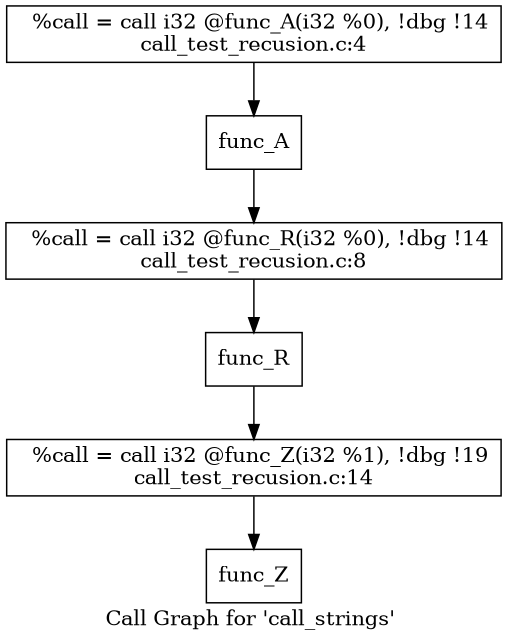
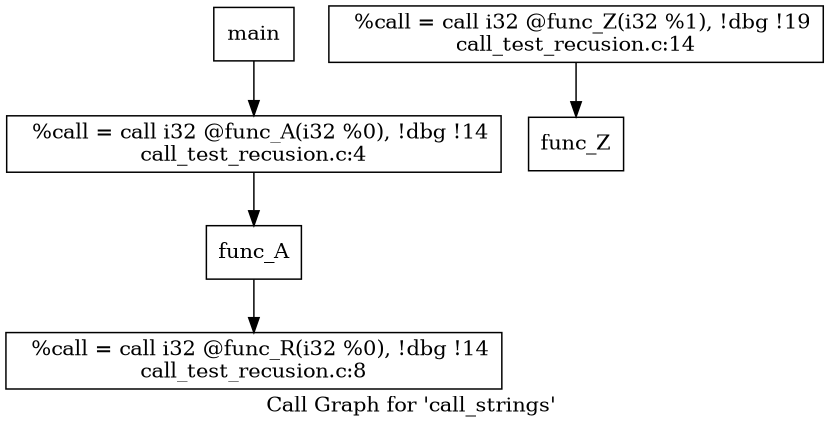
none -> (254, 34)
(254, 359) -> none
